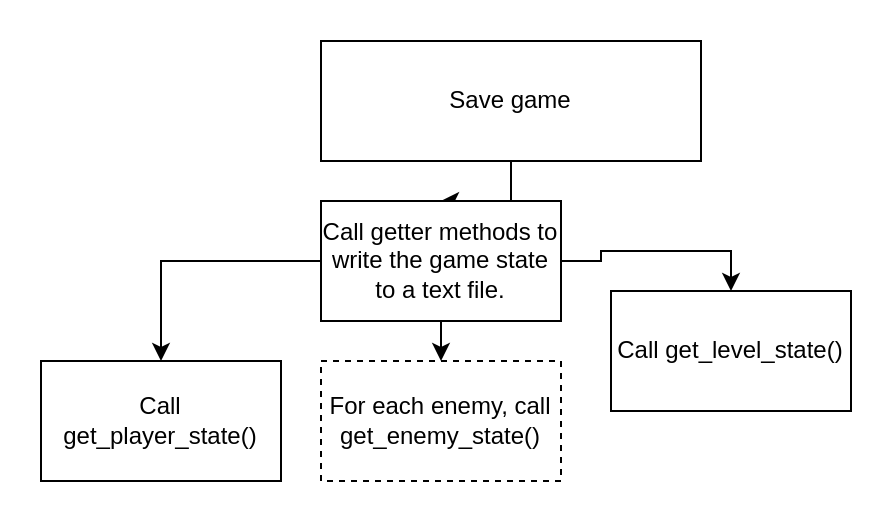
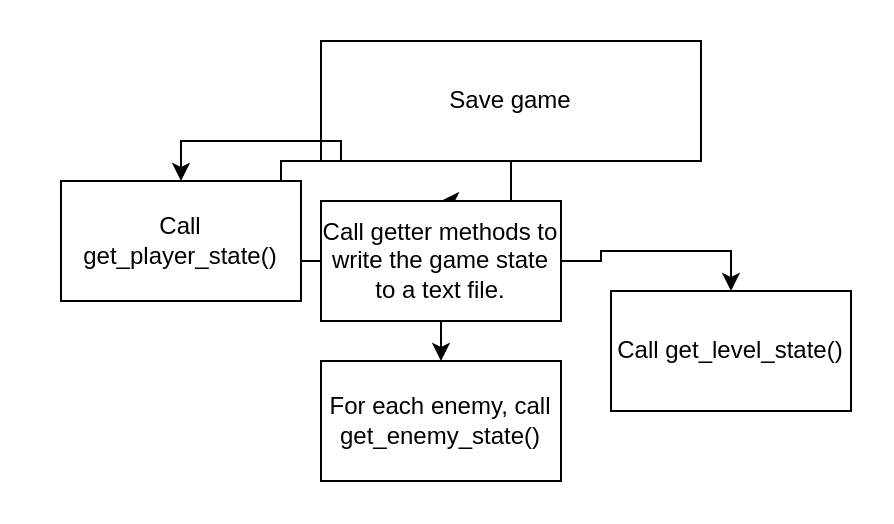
(161, 421) -> (181, 241)
(441, 421) -> (441, 421)
